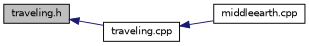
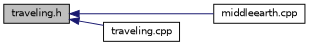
(201, 23) -> (146, 14)
